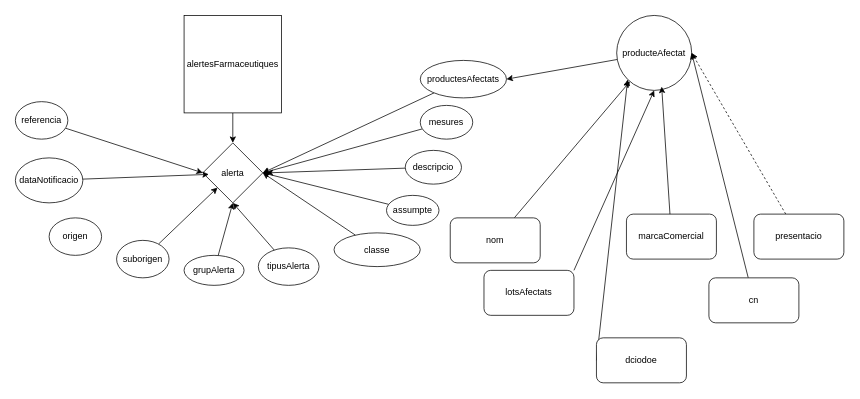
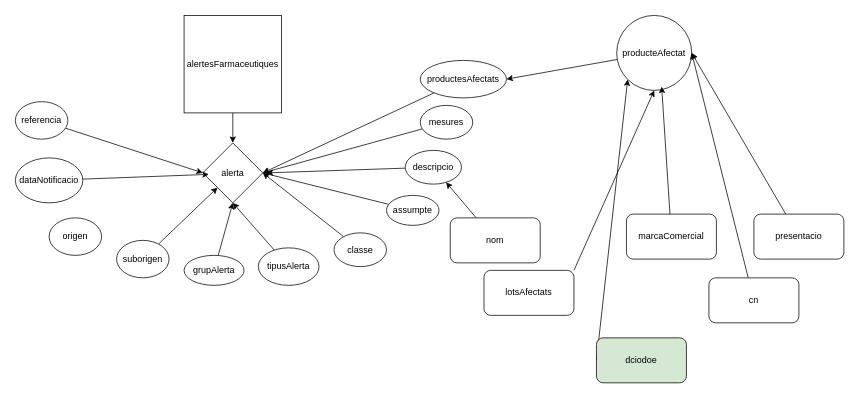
(740, 136) -> (740, 136)
(569, 153) -> (462, 202)
(377, 250) -> (360, 250)
(642, 360) -> (642, 360)
